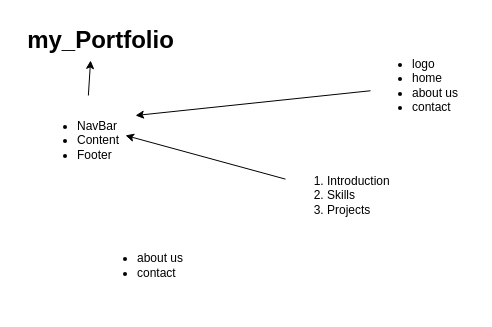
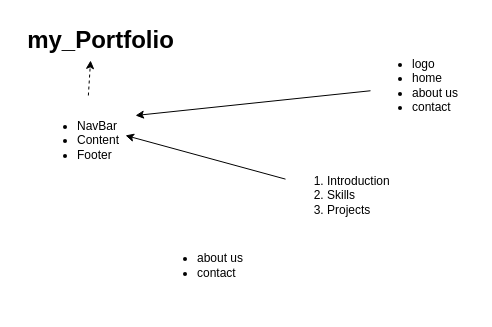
(89, 82) -> (89, 82)
(146, 266) -> (206, 266)
